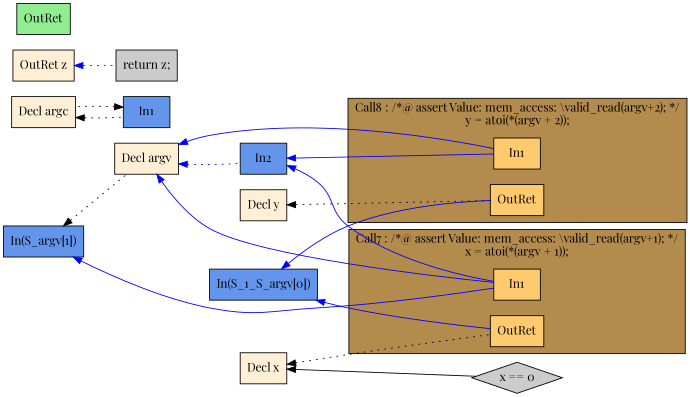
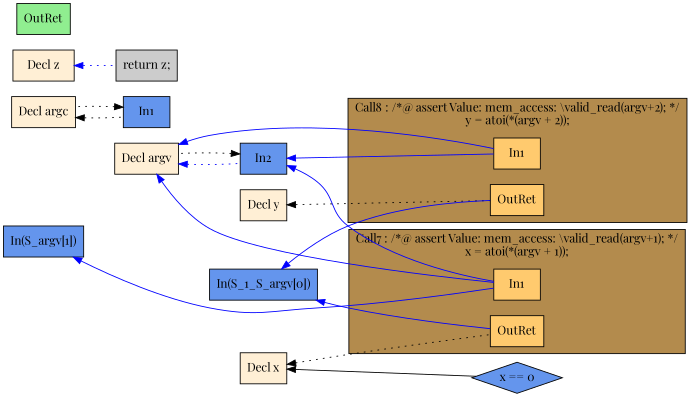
(44, 66) -> (44, 66)
(98, 197) -> (205, 153)
(517, 378) -> (517, 378)
